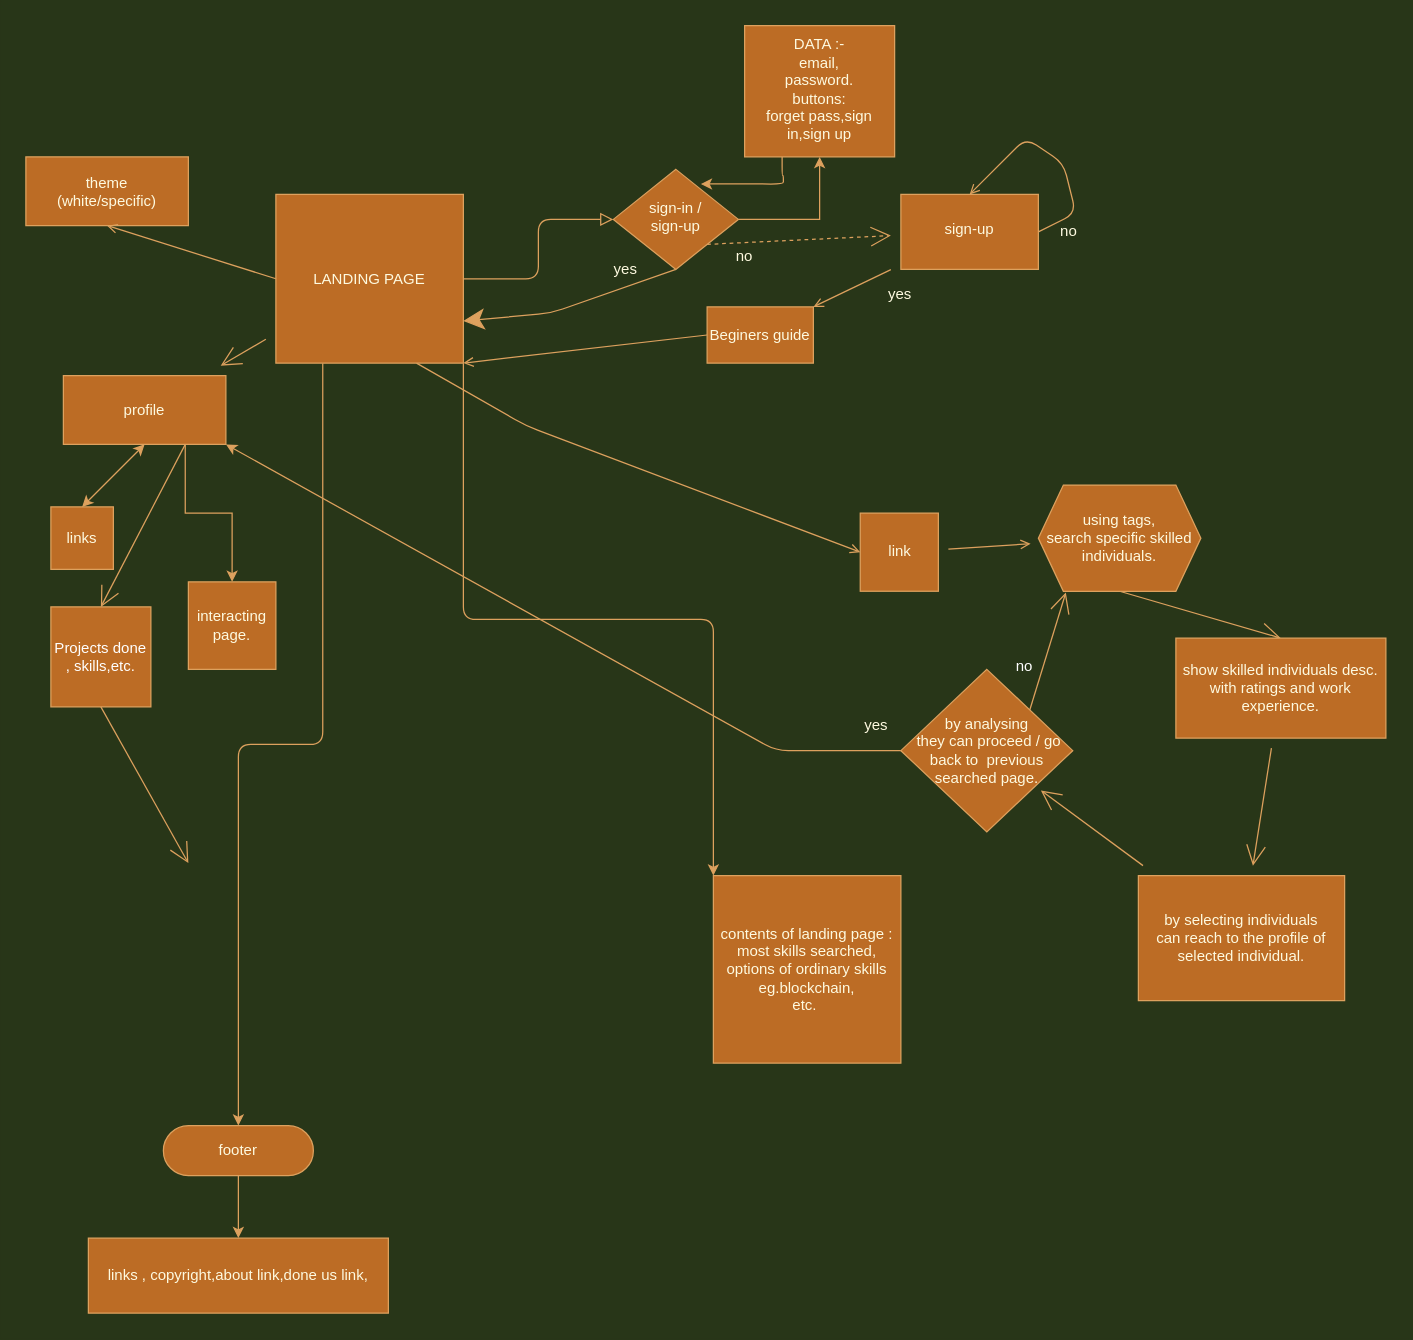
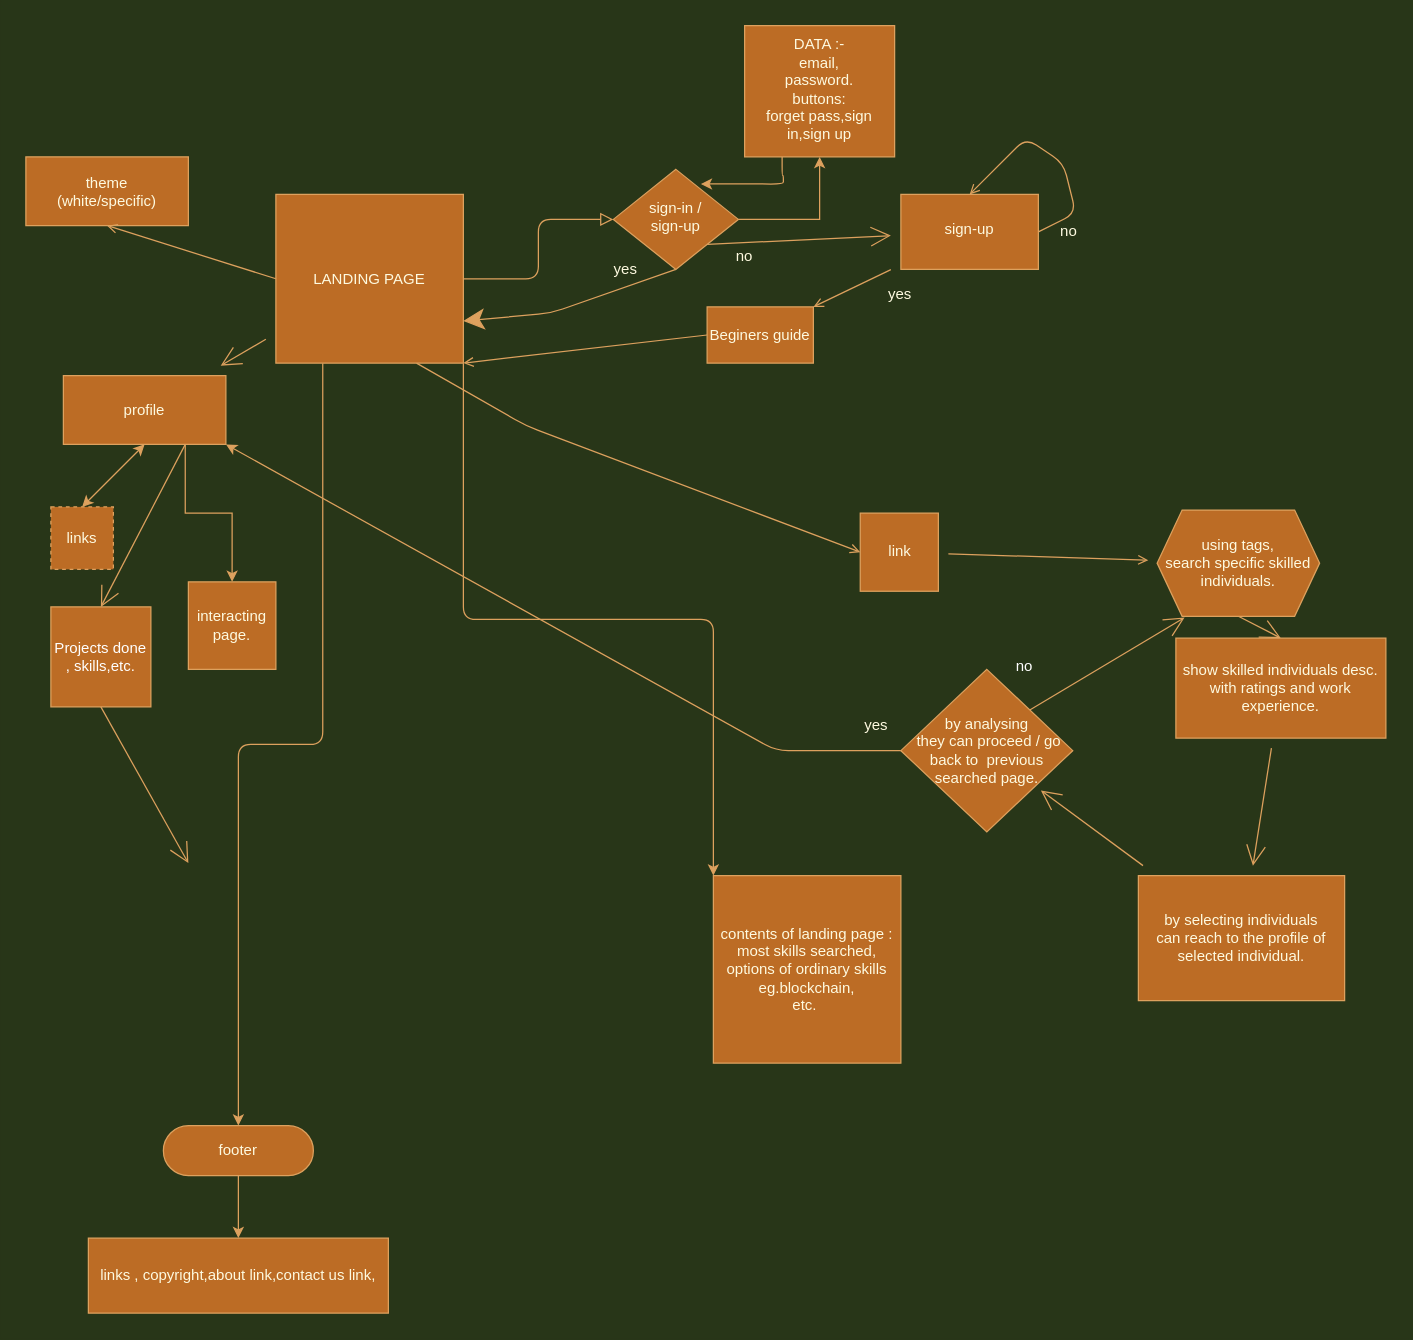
(798, 240) -> (798, 240)
(82, 538) -> (82, 538)
(1119, 538) -> (1238, 563)
(238, 1276) -> (238, 1276)
